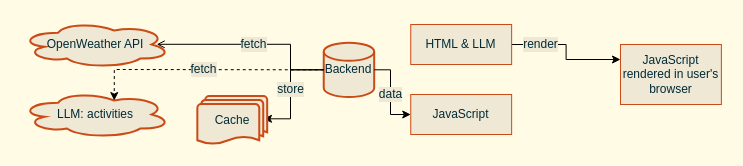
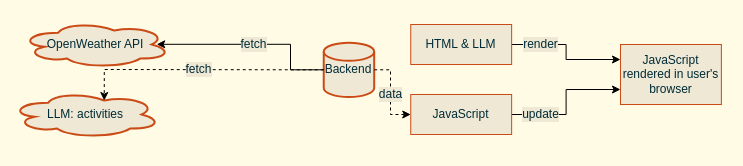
(163, 44) -> (165, 44)
(391, 71) -> (391, 71)
(291, 105) -> none
none -> (566, 106)
(96, 115) -> (86, 115)
(232, 120) -> none
